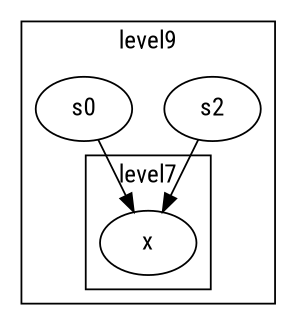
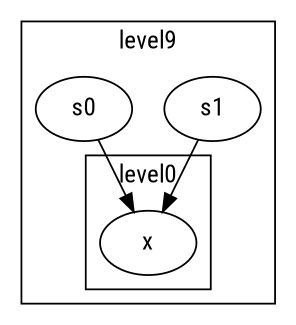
(213, 109) -> (213, 109)
(148, 176) -> (148, 176)
